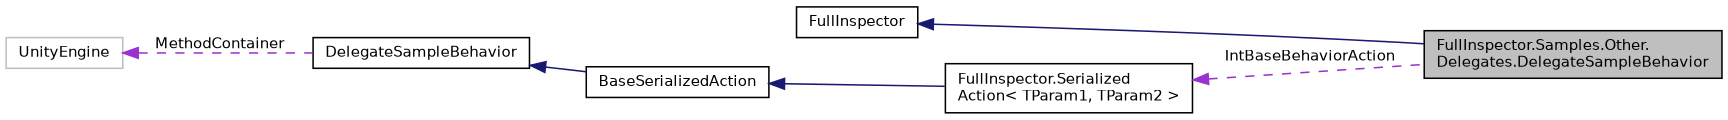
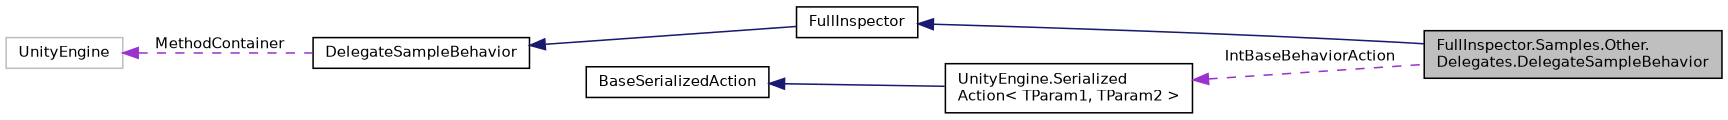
(566, 69) -> (671, 35)
(1069, 88) -> (1069, 88)
